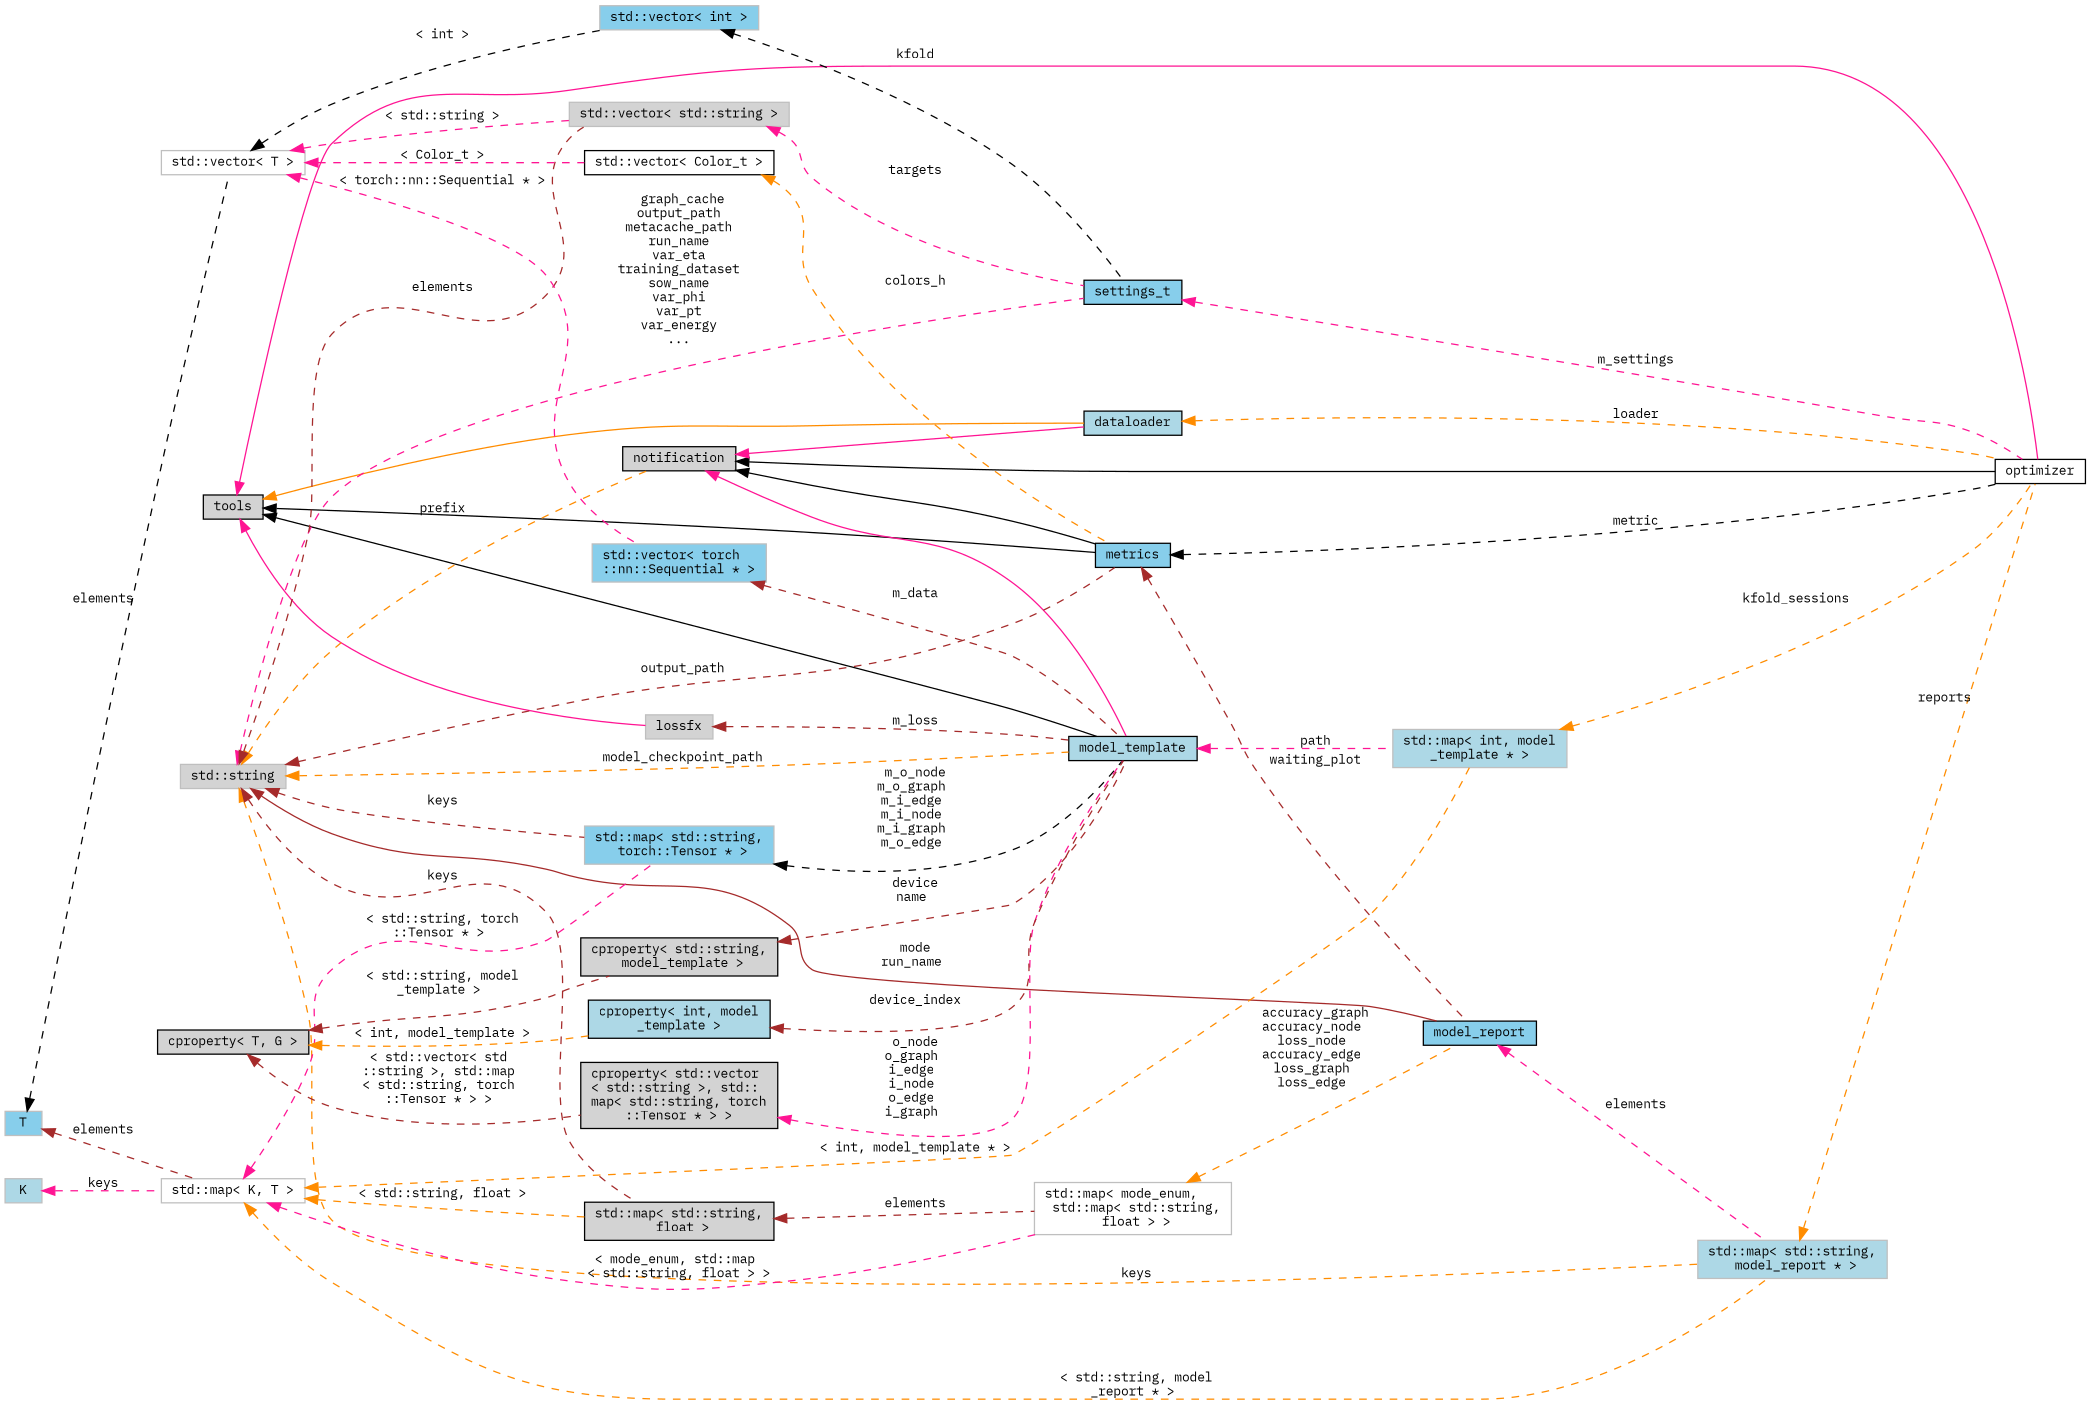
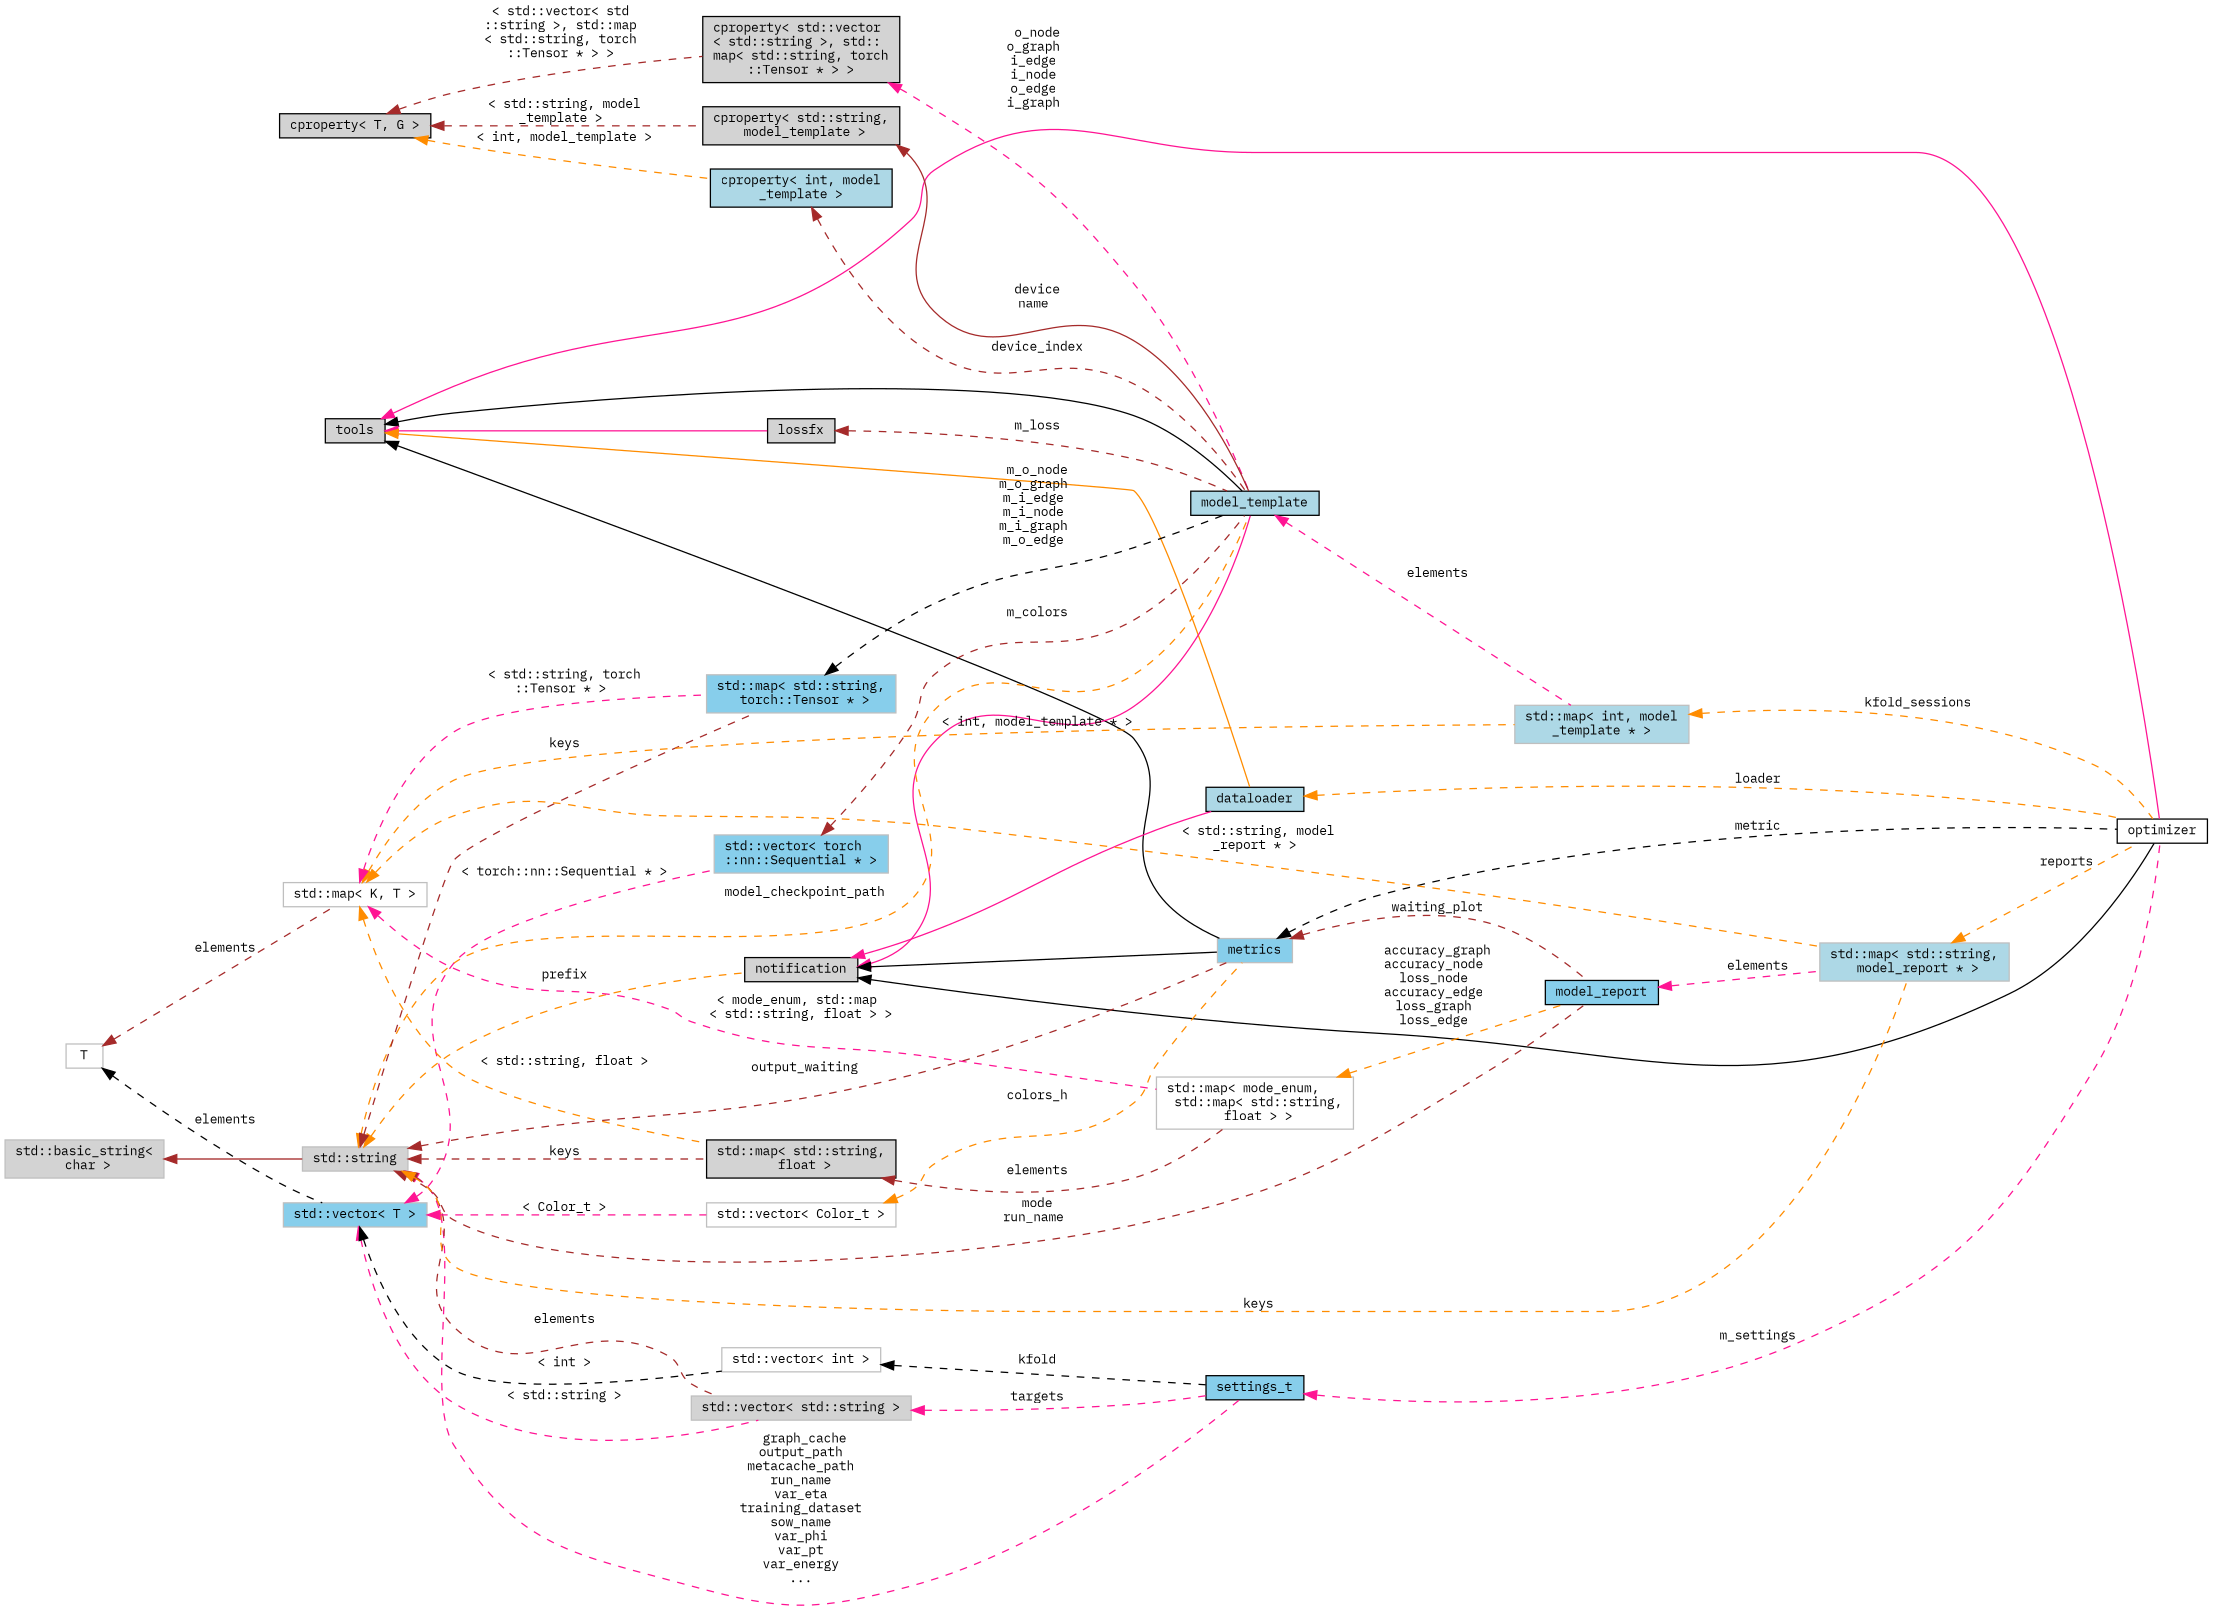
(679, 18) -> (801, 1360)
(233, 163) -> (355, 1215)
(679, 163) -> (801, 1215)
(1133, 555) -> (1255, 951)
(912, 594) -> (1034, 613)
(679, 669) -> (801, 1068)
(679, 727) -> (801, 431)
(1312, 742) -> (1434, 574)
(993, 908) -> (1043, 330)
(824, 972) -> (1012, 1244)
(24, 1123) -> (85, 1056)
none -> (85, 1159)
(24, 1191) -> none
